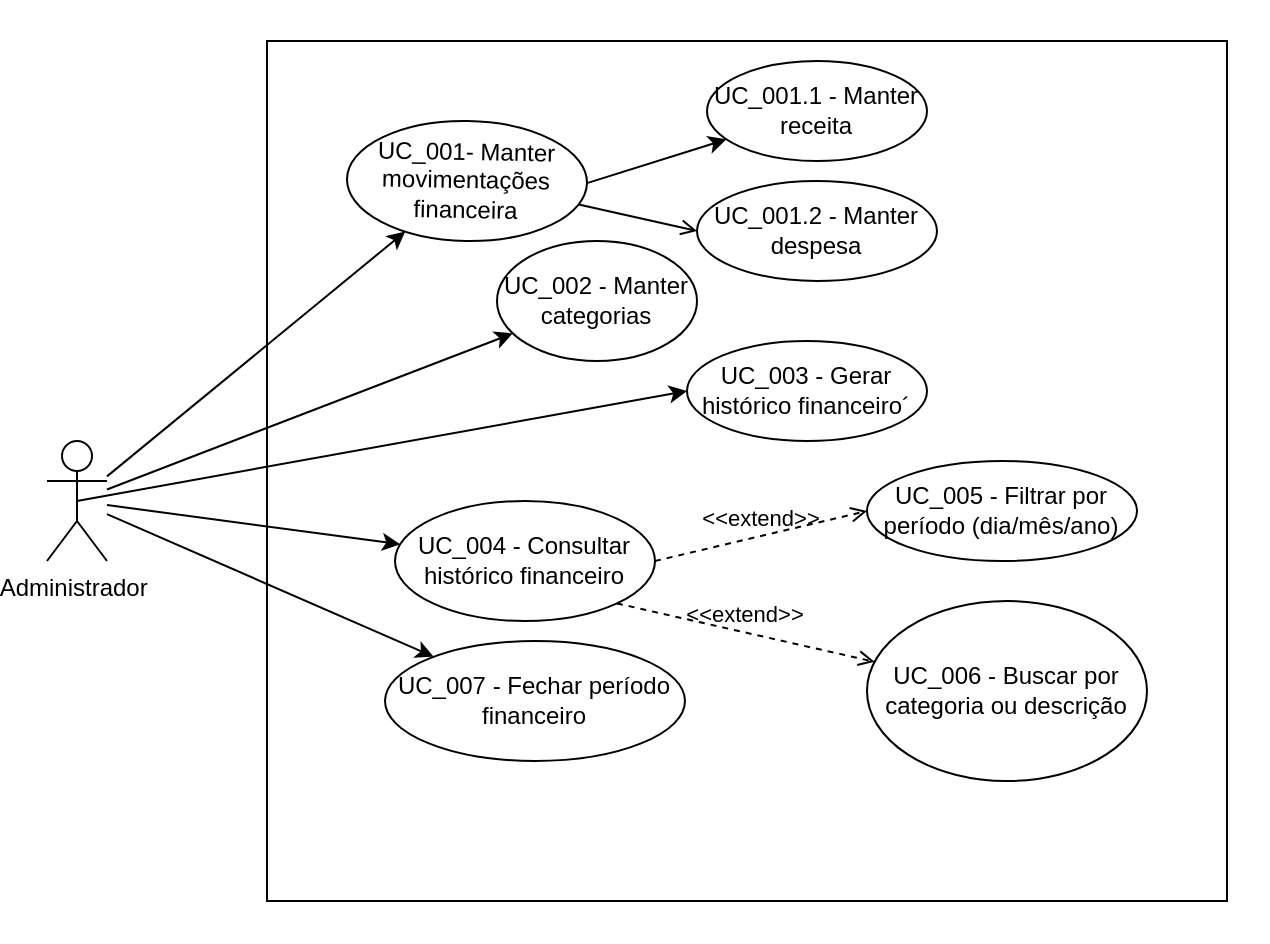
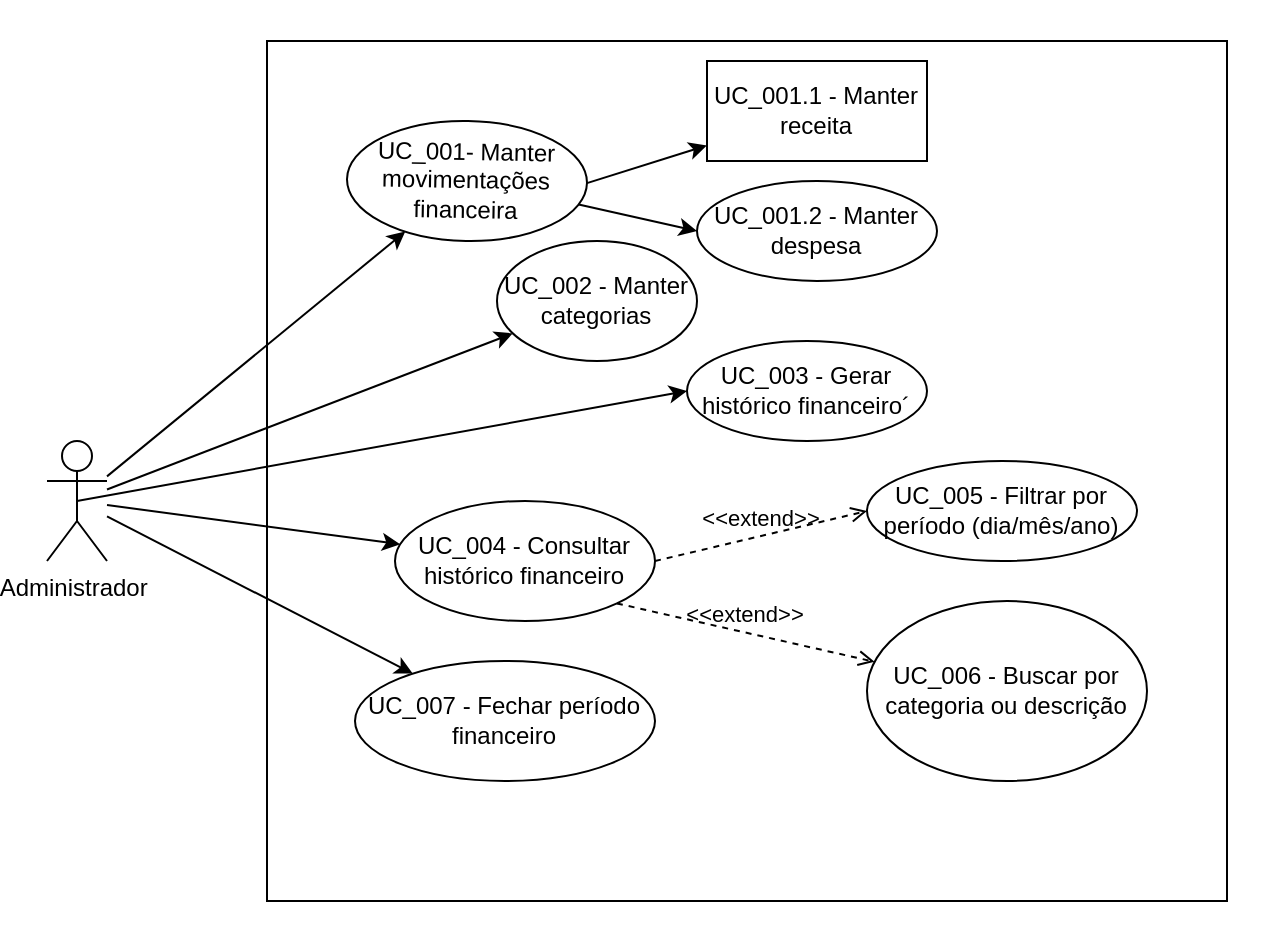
(817, 111) -> (817, 111)
(685, 228) -> (682, 228)
(535, 701) -> (505, 721)
